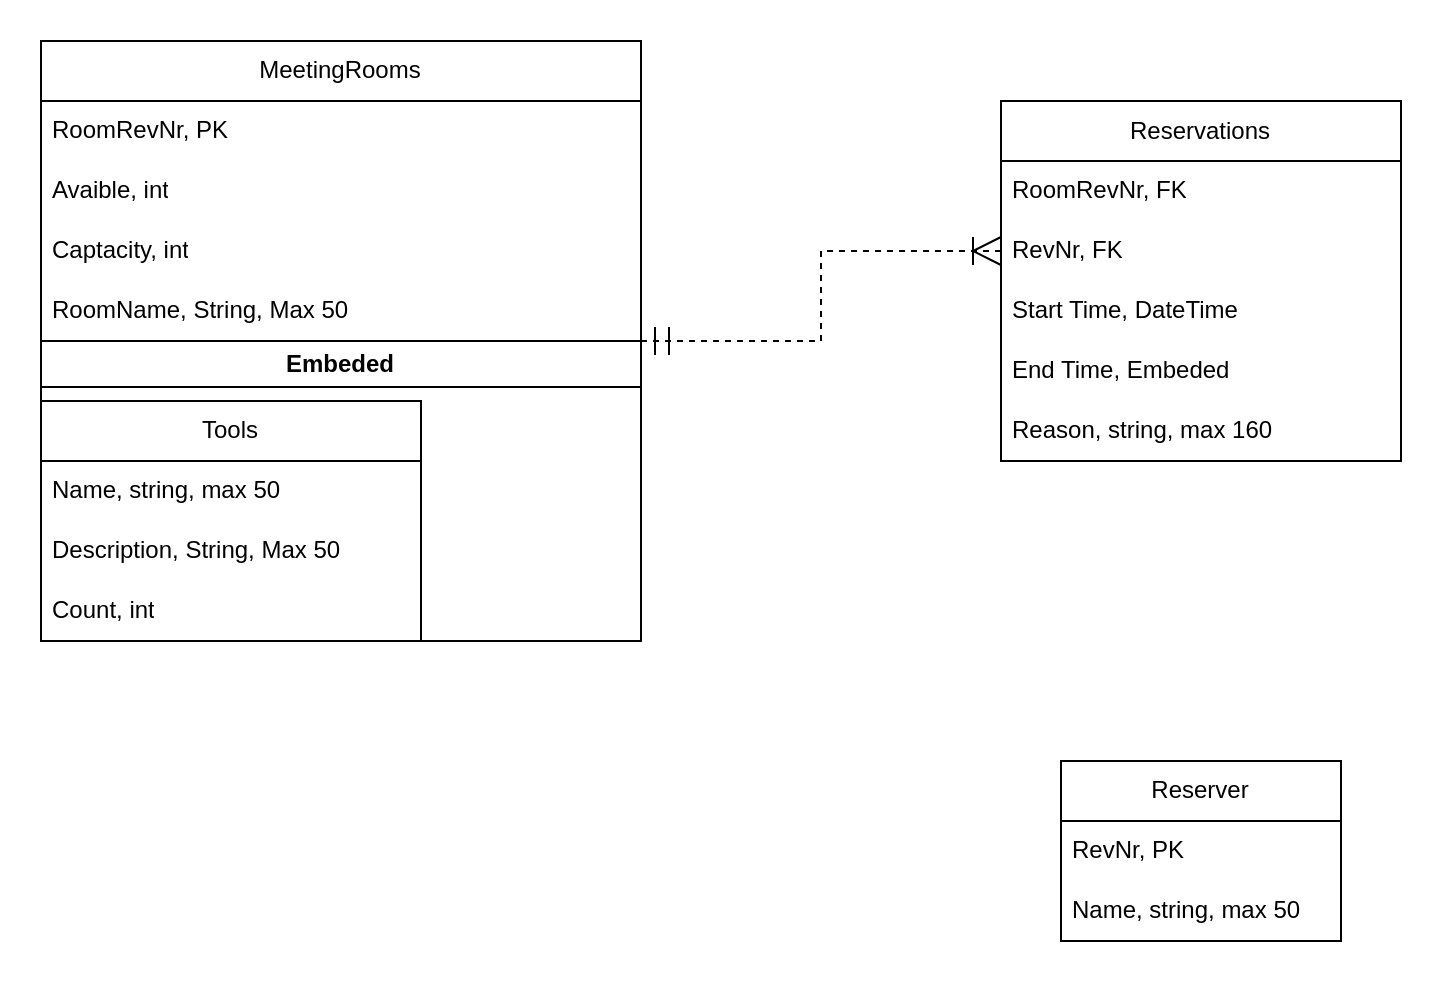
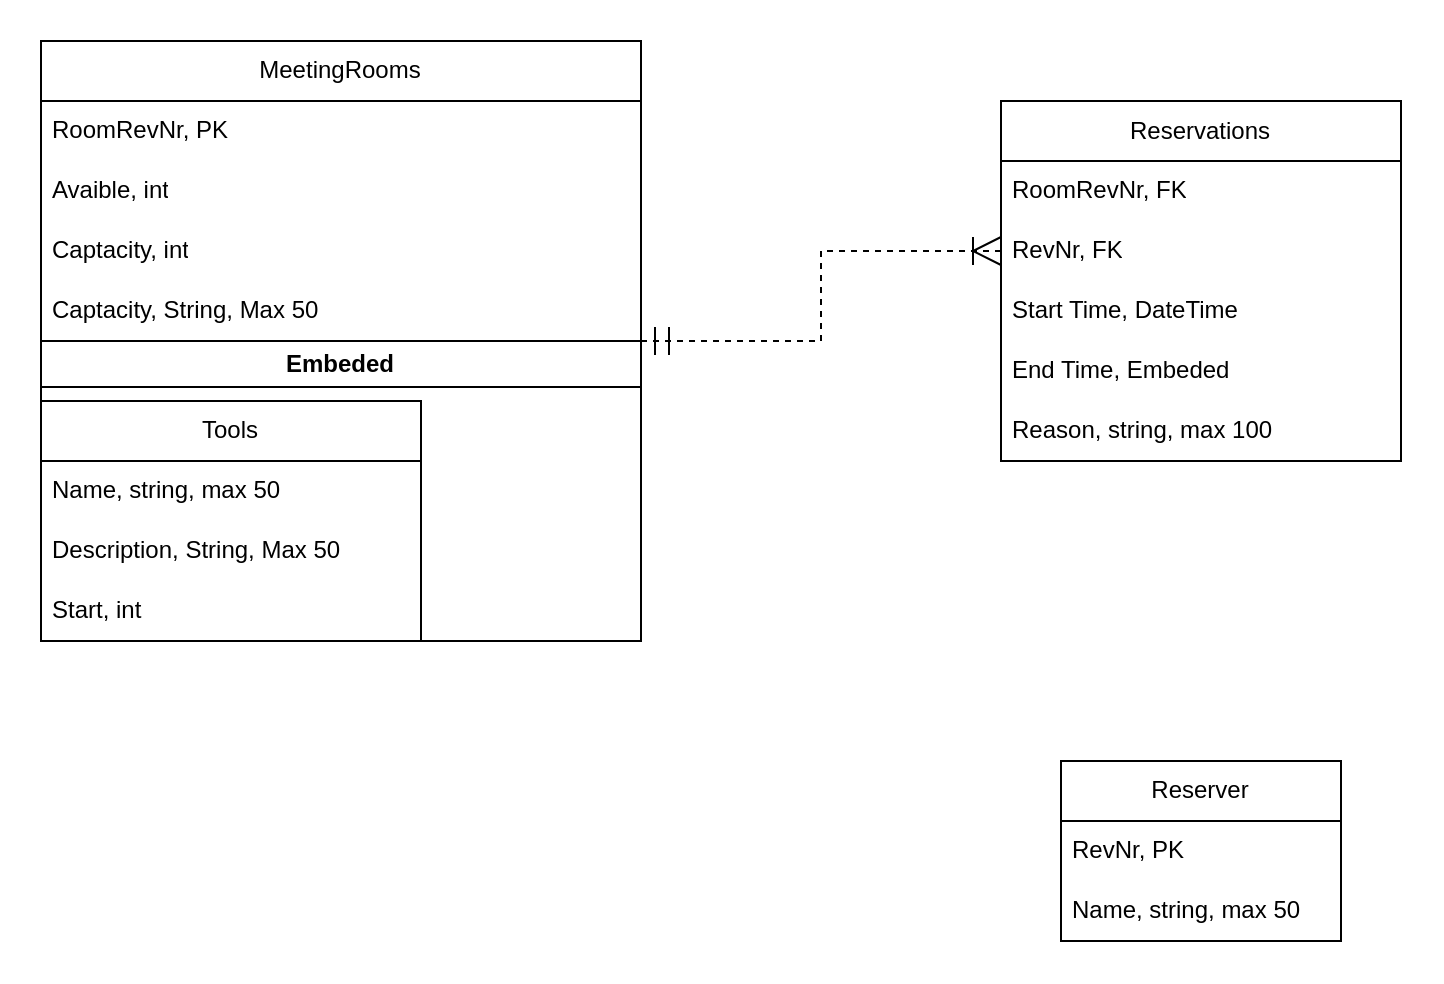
(196, 311) -> (199, 311)
(1149, 431) -> (1149, 431)
(111, 611) -> (111, 611)
